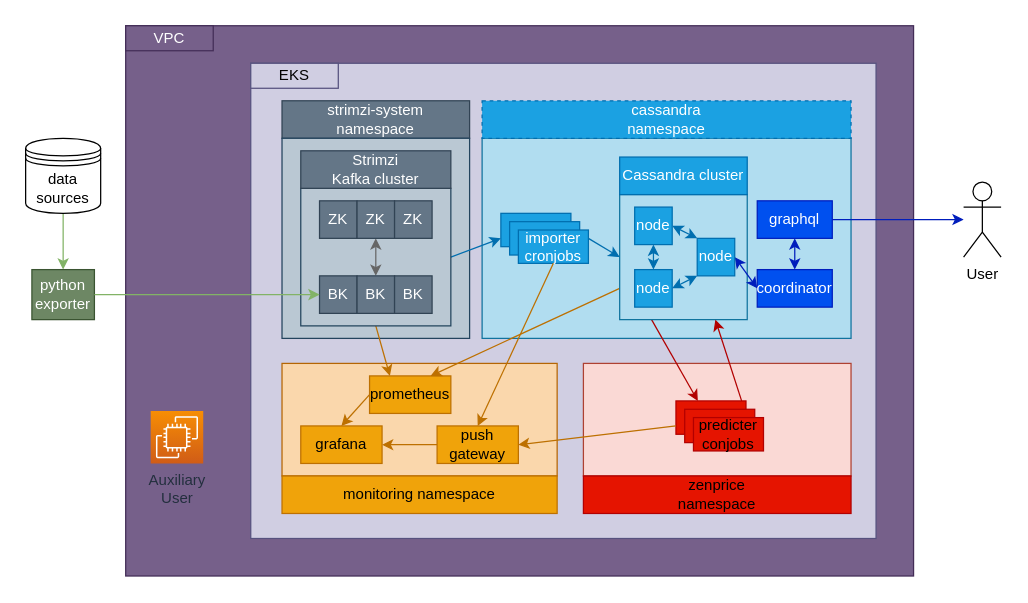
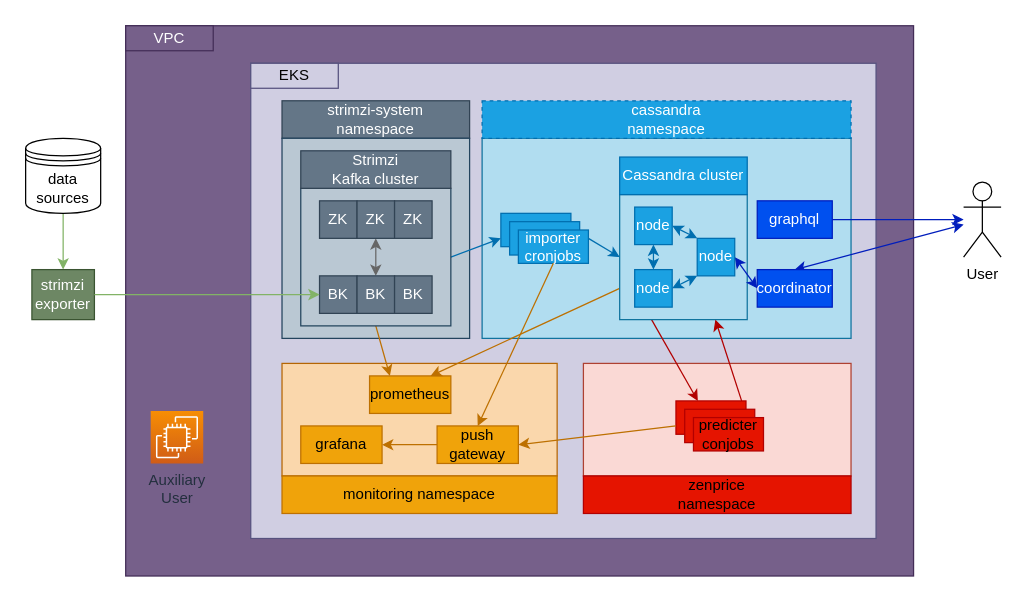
(794, 254) -> (839, 257)
(63, 294) -> (63, 294)
(358, 407) -> none
